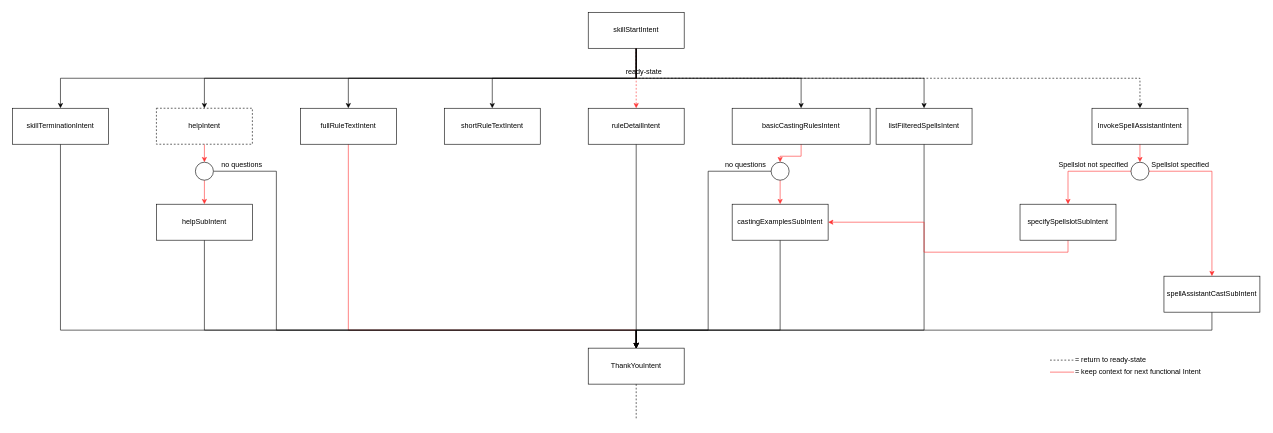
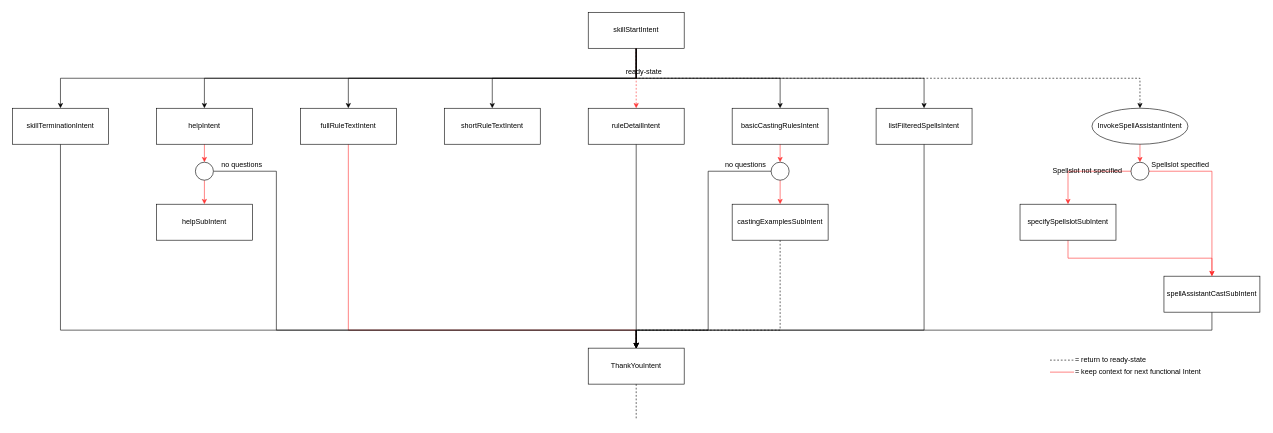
(204, 126) -> (204, 126)
(801, 126) -> (780, 126)
(1140, 126) -> (1140, 126)
(1094, 165) -> (1088, 171)
(833, 222) -> (1135, 258)
(204, 284) -> none
(780, 284) -> (780, 284)
